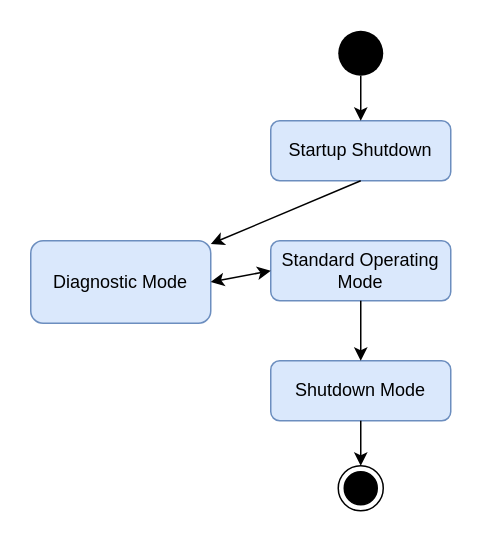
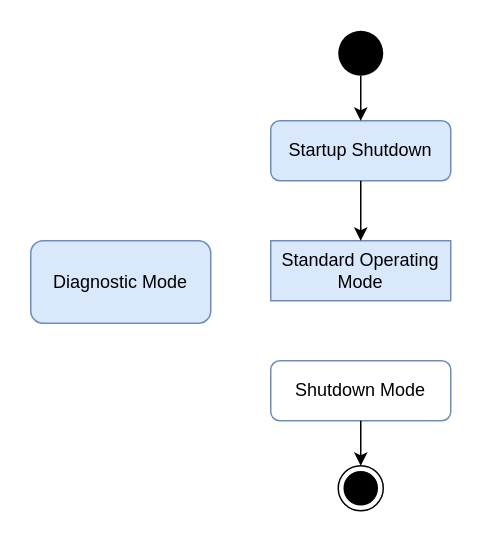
(291, 210) -> (361, 206)
(361, 271) -> (361, 271)
(241, 276) -> none
(361, 326) -> none
(361, 391) -> (361, 391)
